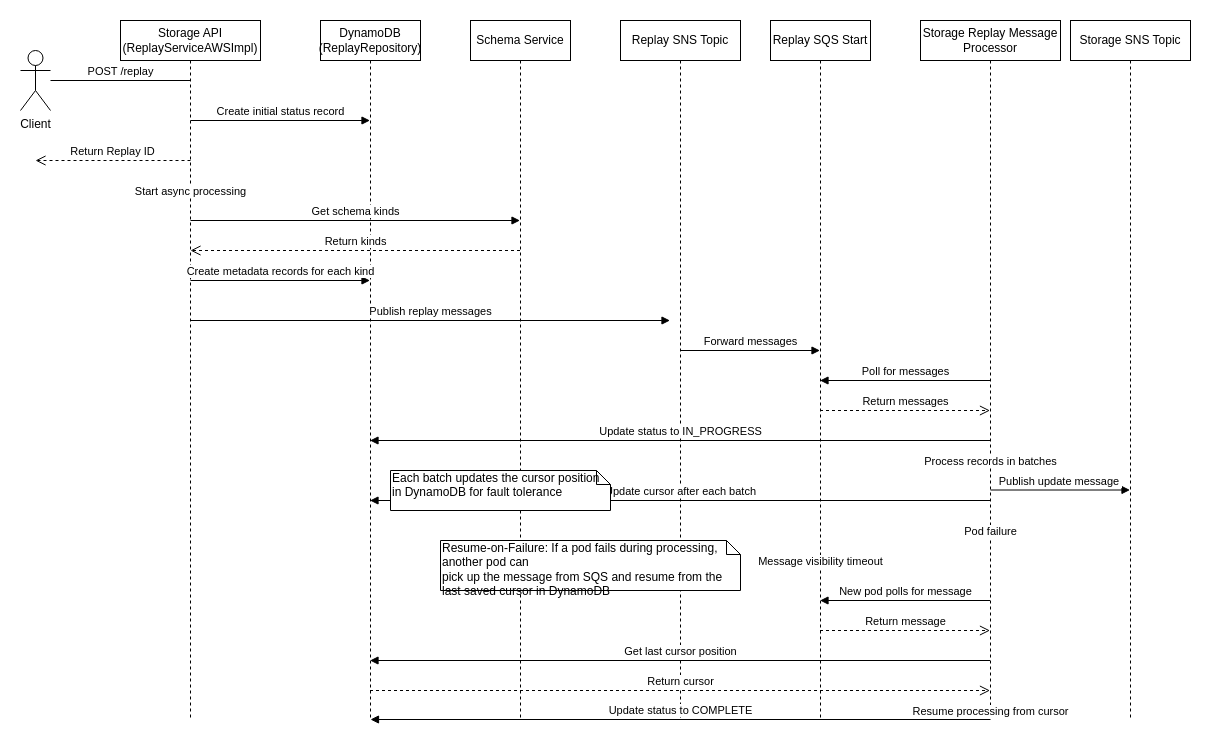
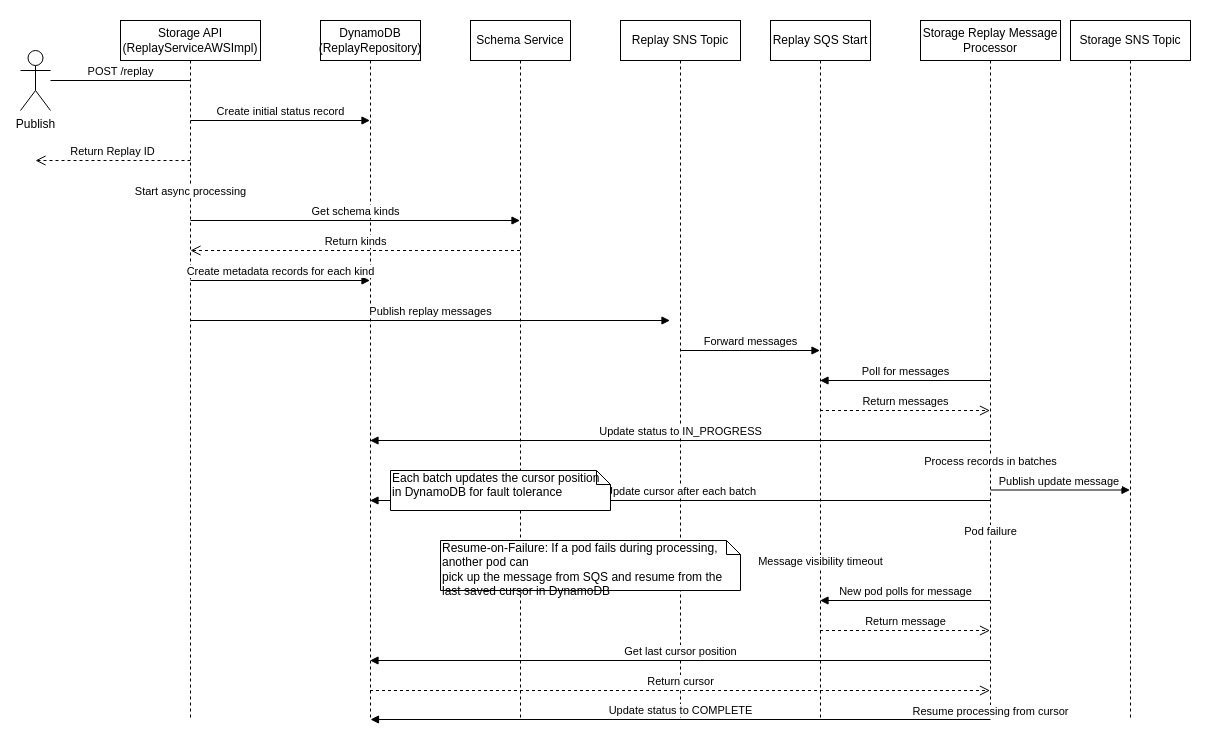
(36, 125) -> (36, 125)
